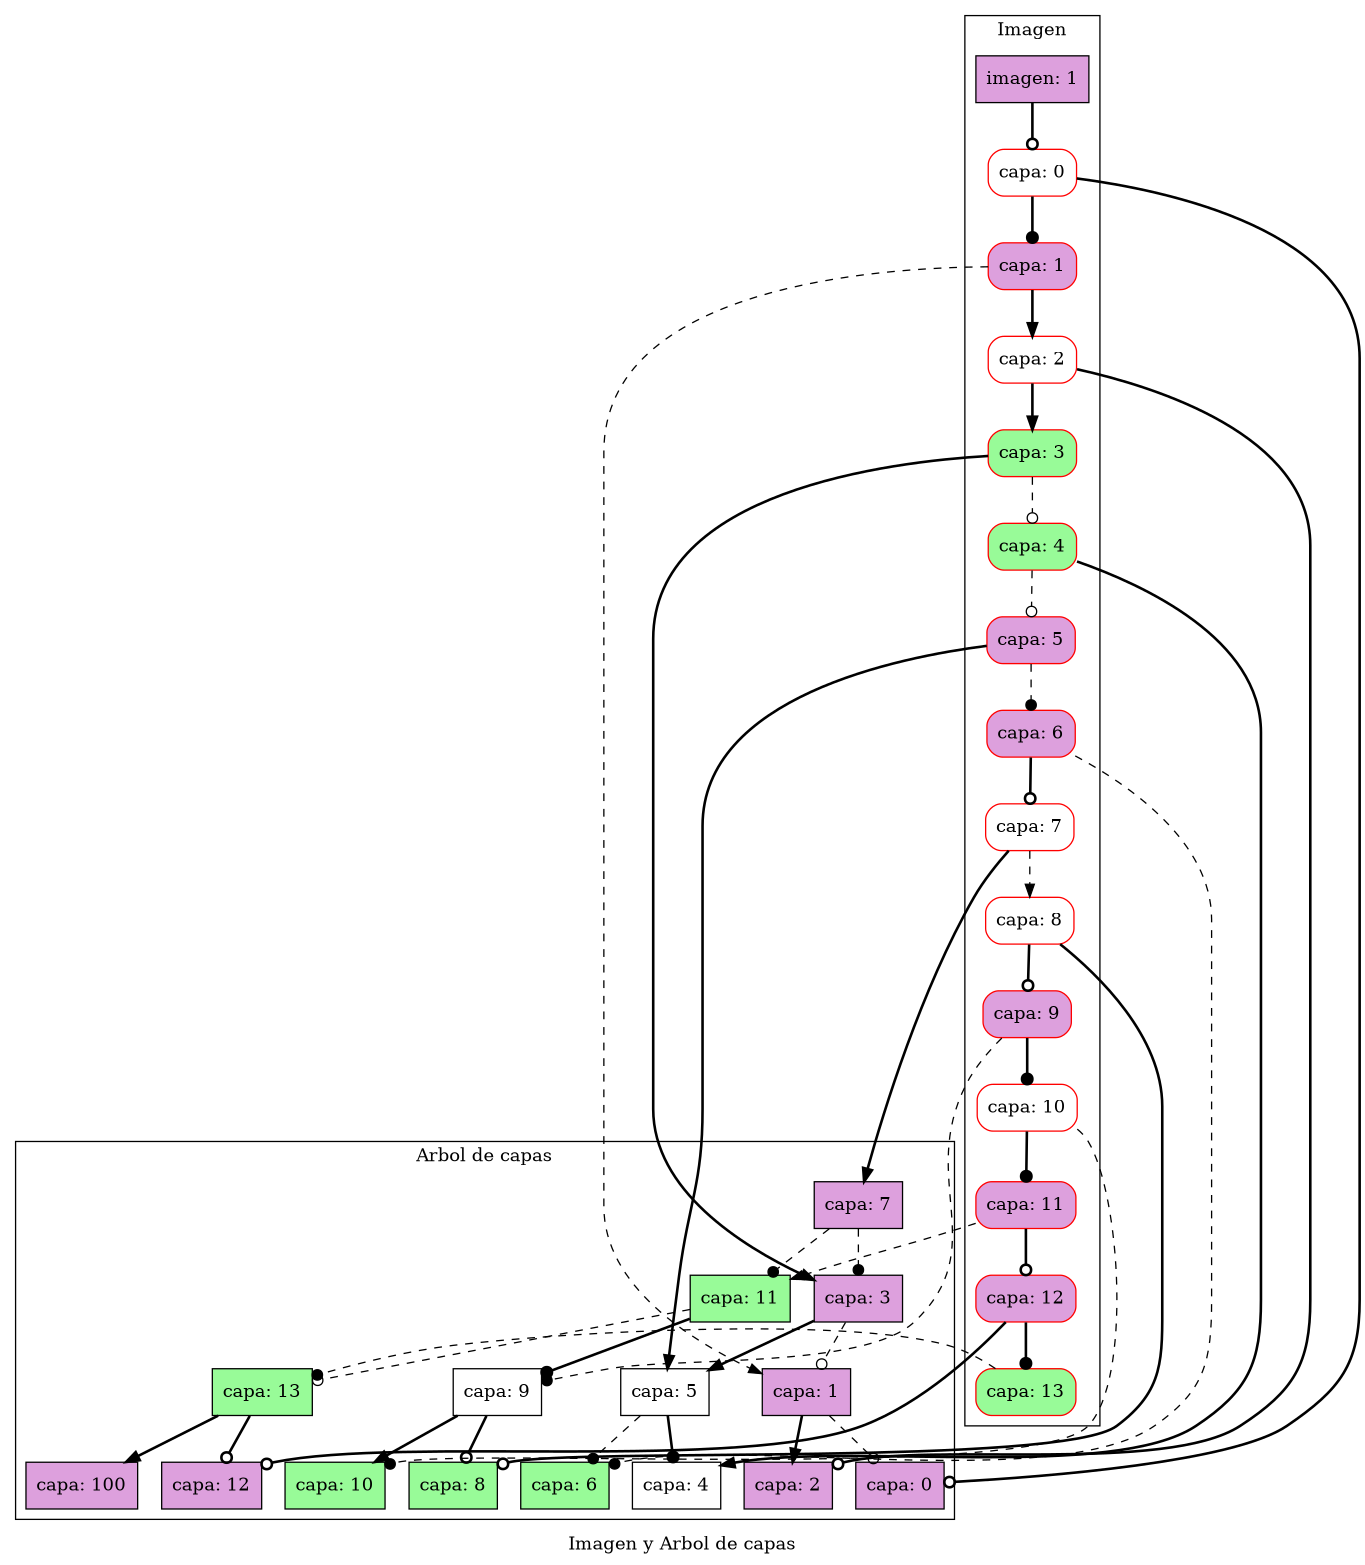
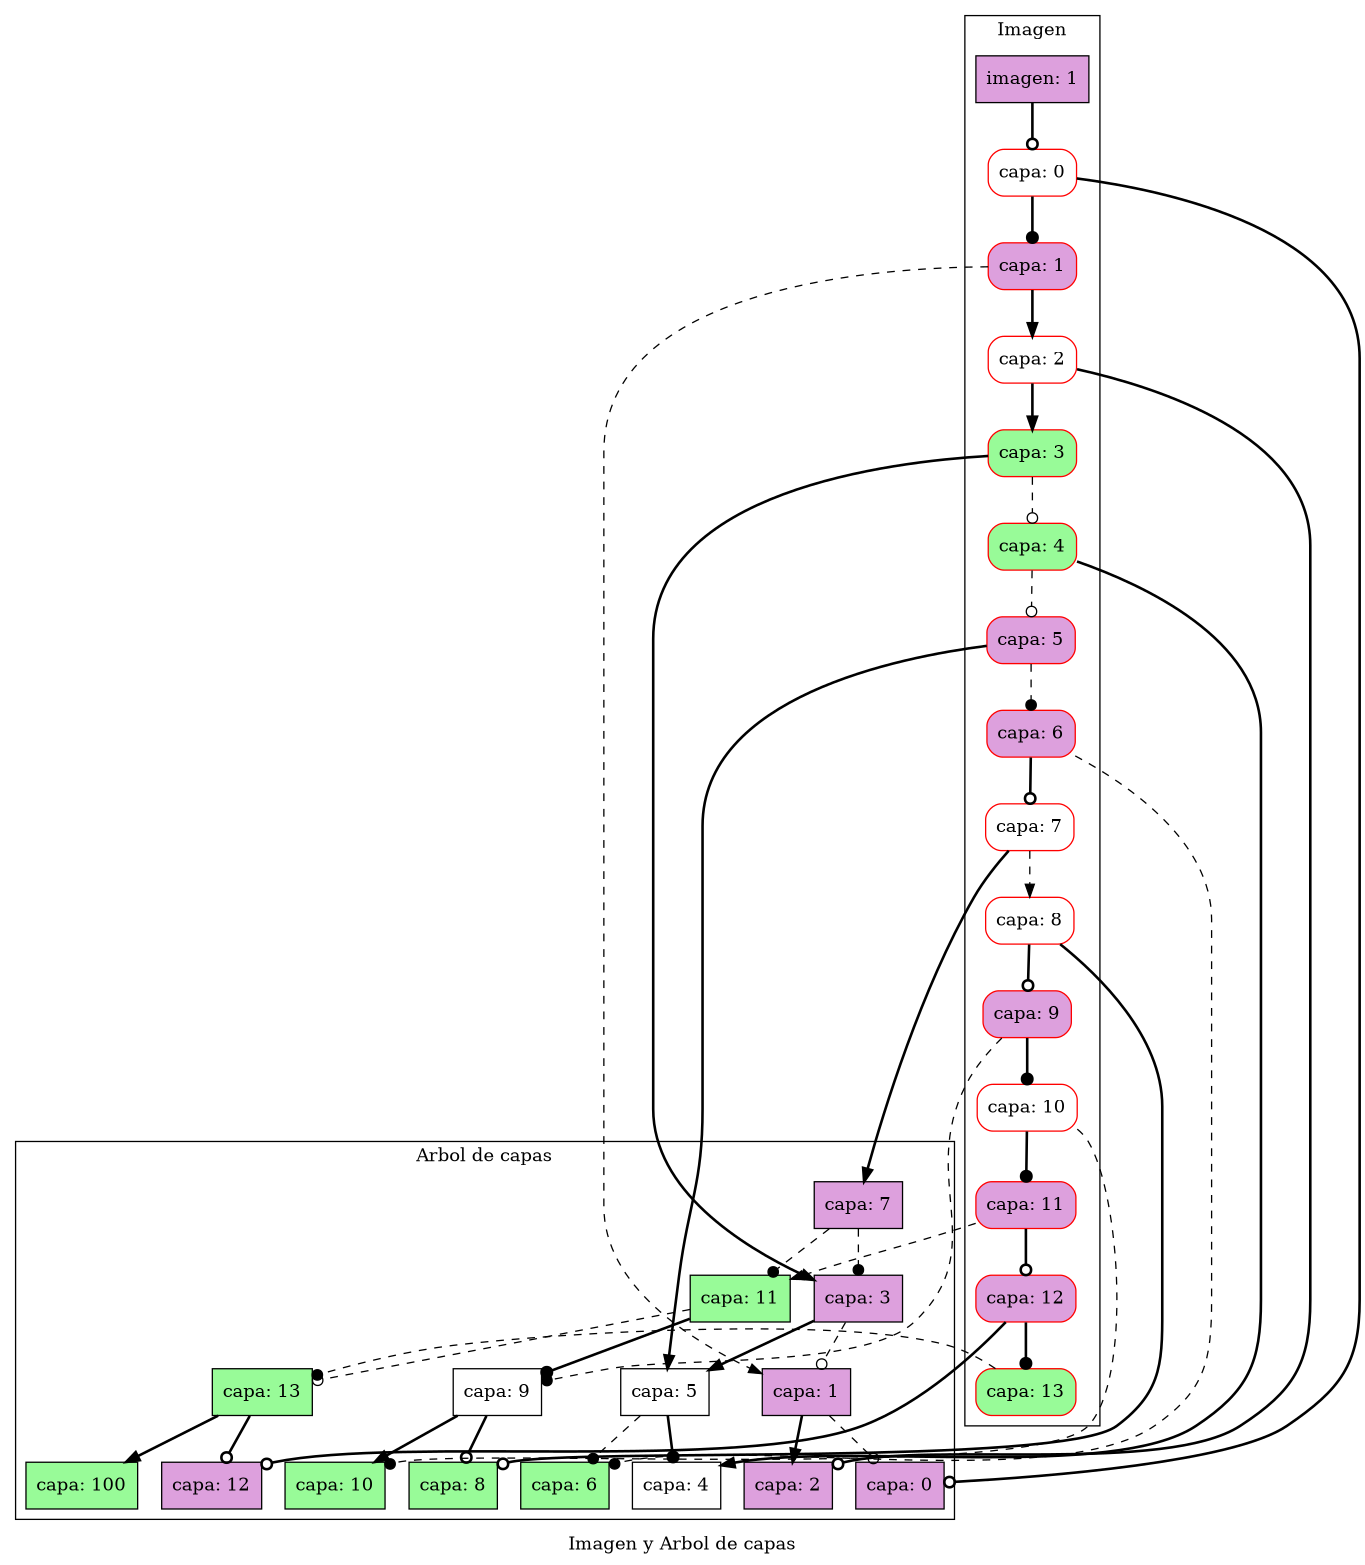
(82, 1486) -> (82, 1486)
